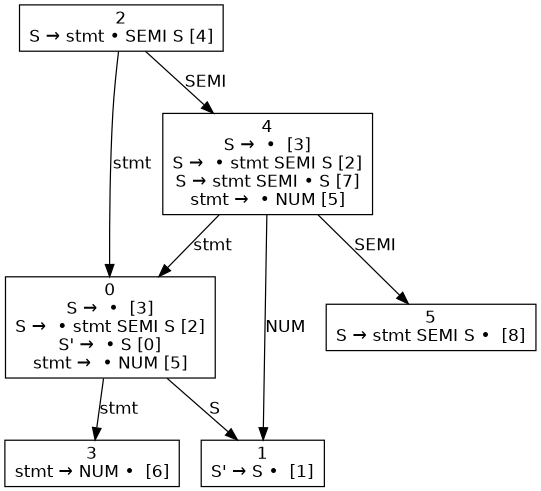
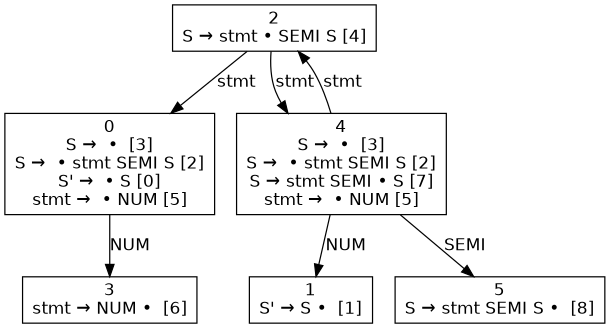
(206, 82) -> (295, 82)
(193, 241) -> (321, 86)
(198, 405) -> none
(119, 409) -> (130, 246)
